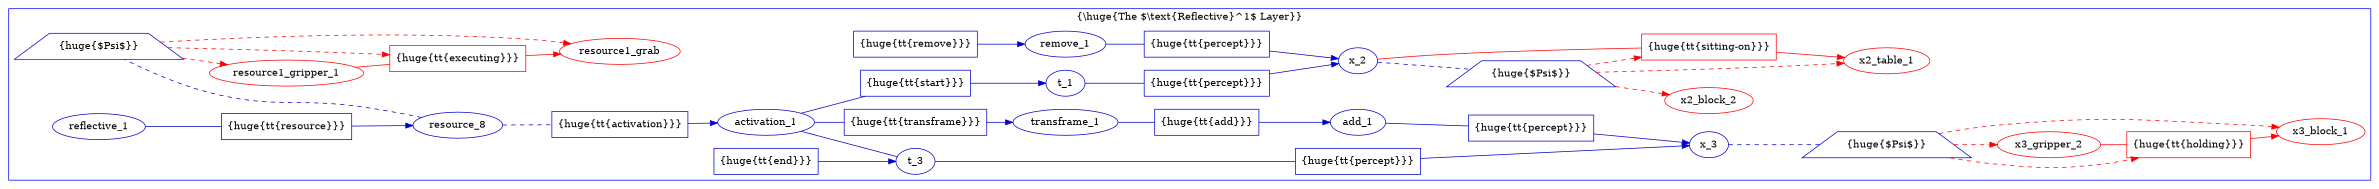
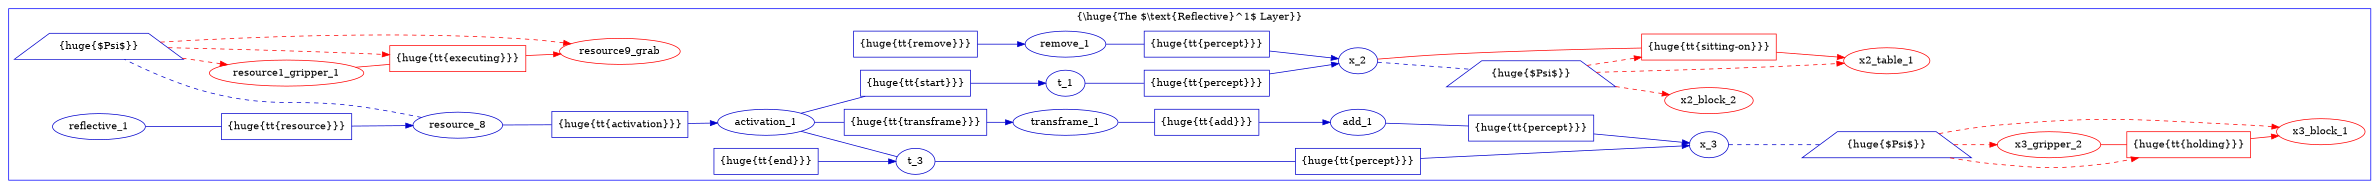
(620, 51) -> (620, 51)
(527, 125) -> (527, 125)
